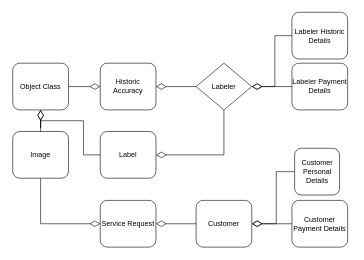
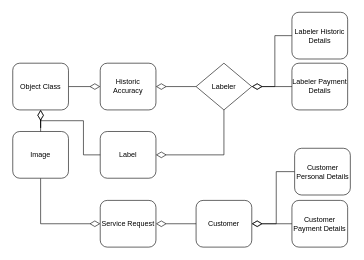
(317, 172) -> (323, 172)
